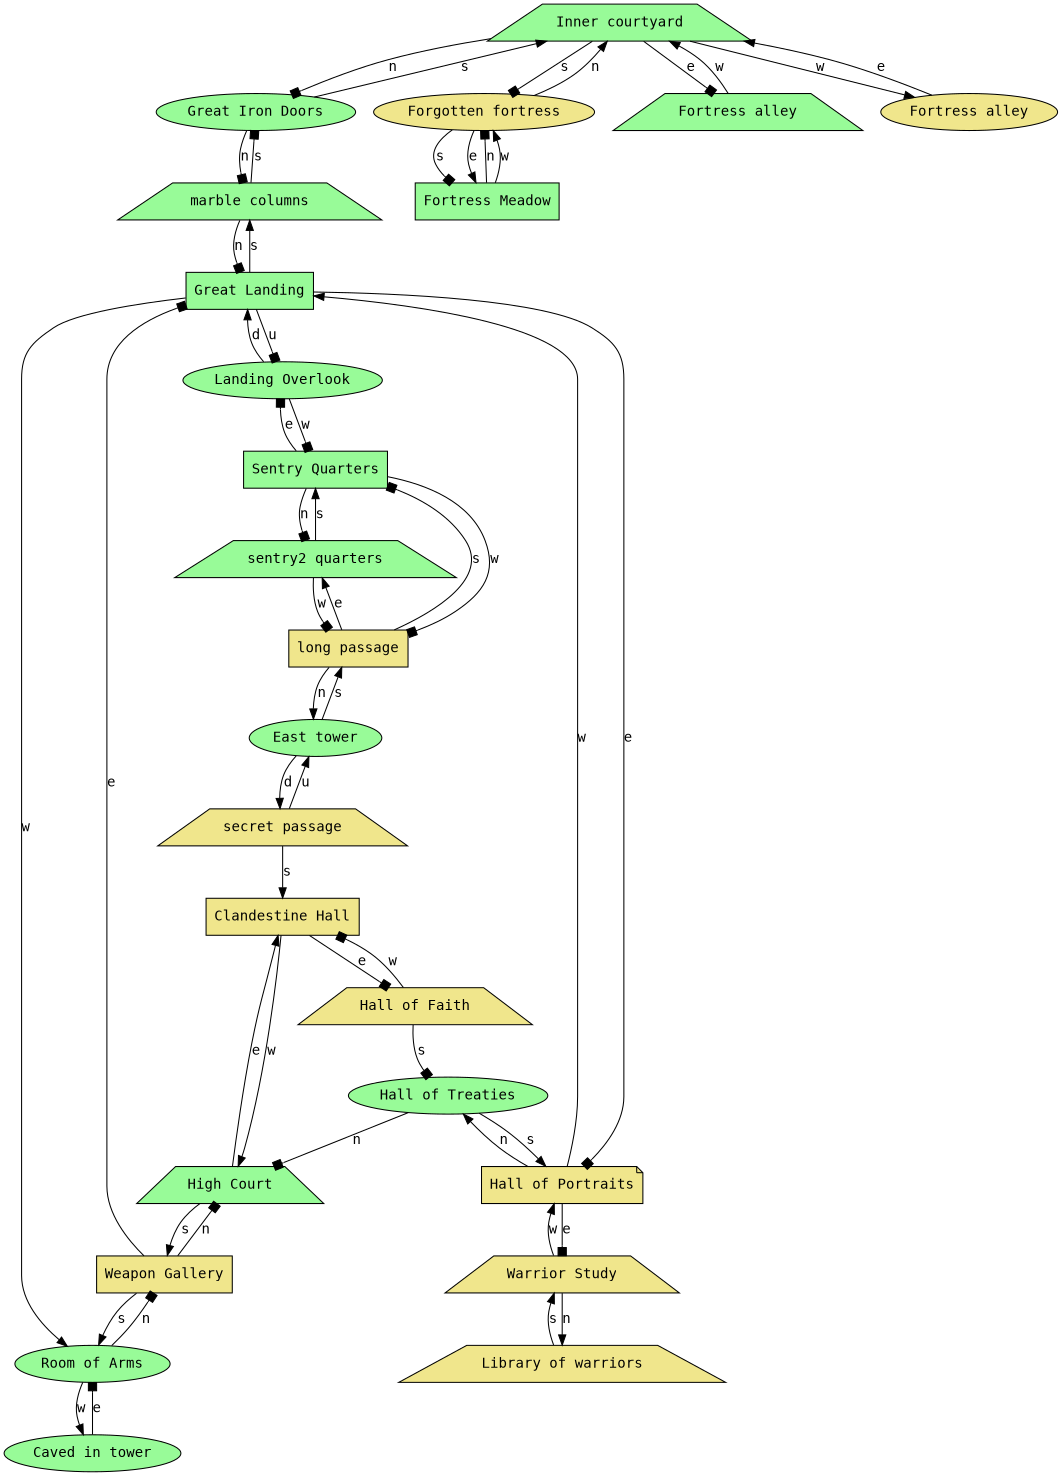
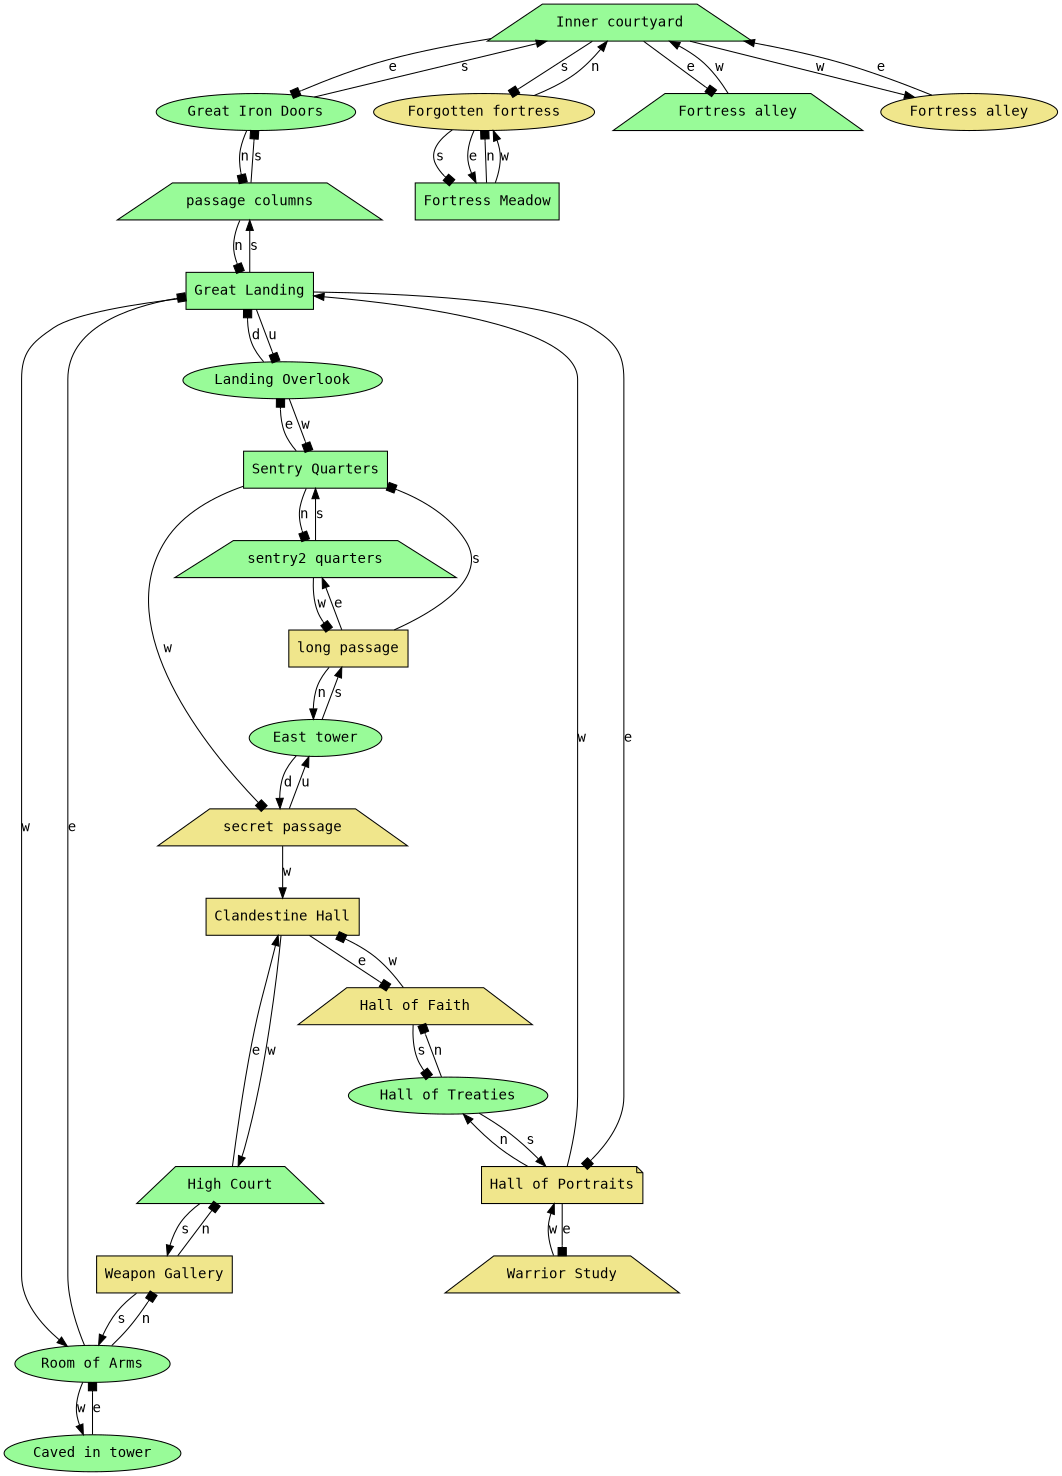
(393, 67) -> (393, 67)
(250, 201) -> (250, 201)
(252, 343) -> (252, 343)
(486, 543) -> (154, 637)
(107, 770) -> (68, 790)
(287, 872) -> (287, 872)
(346, 1138) -> (434, 1056)
(562, 1364) -> none
